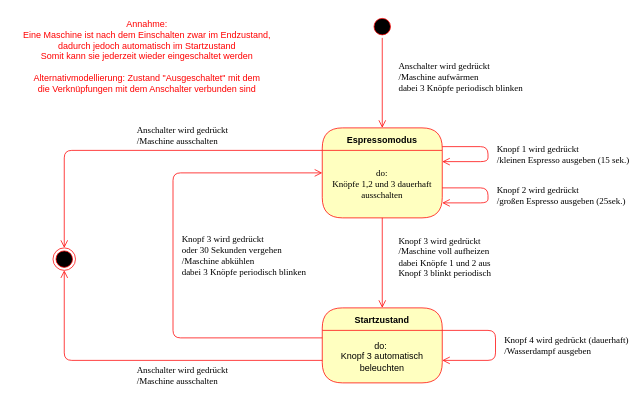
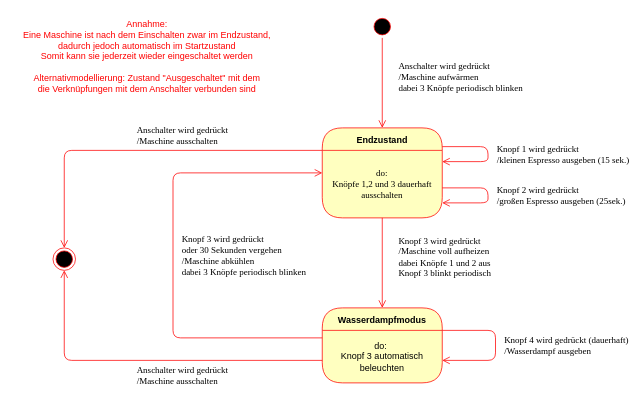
(382, 140) -> (382, 140)
(382, 320) -> (382, 320)
